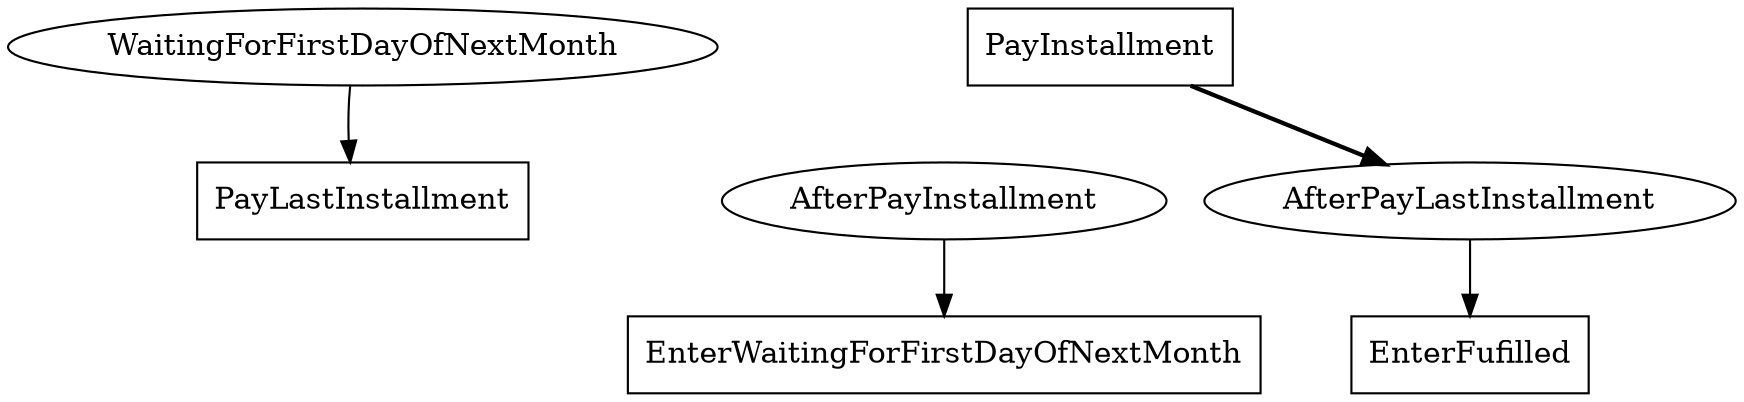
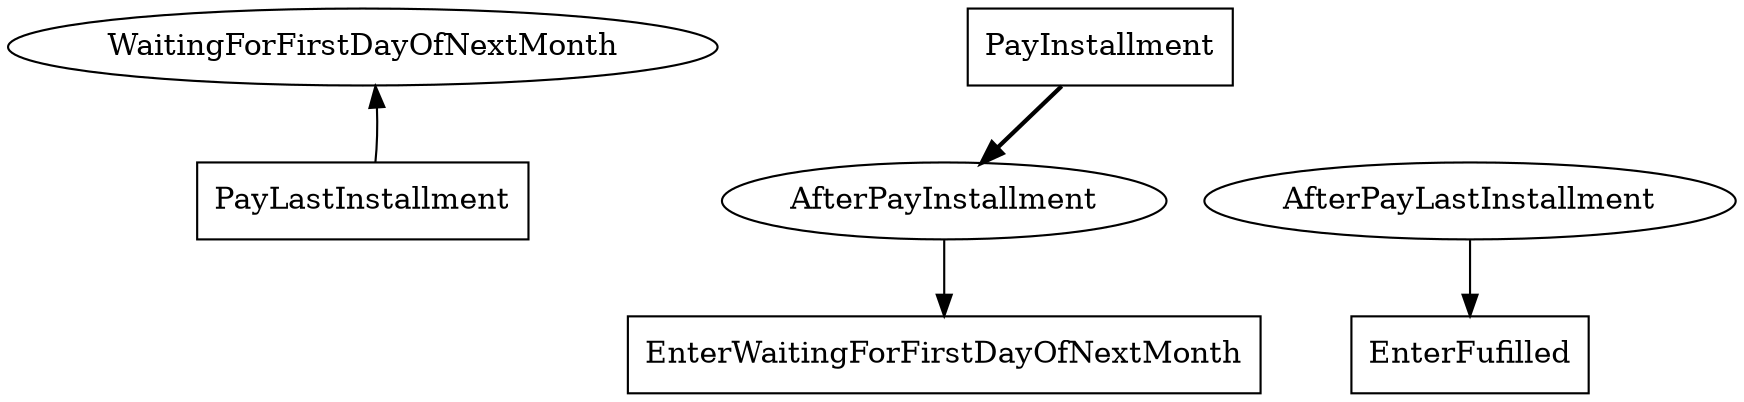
(349, 113) -> (377, 135)
(1278, 121) -> (1029, 117)
